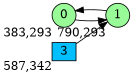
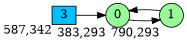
(88, 35) -> (87, 15)
